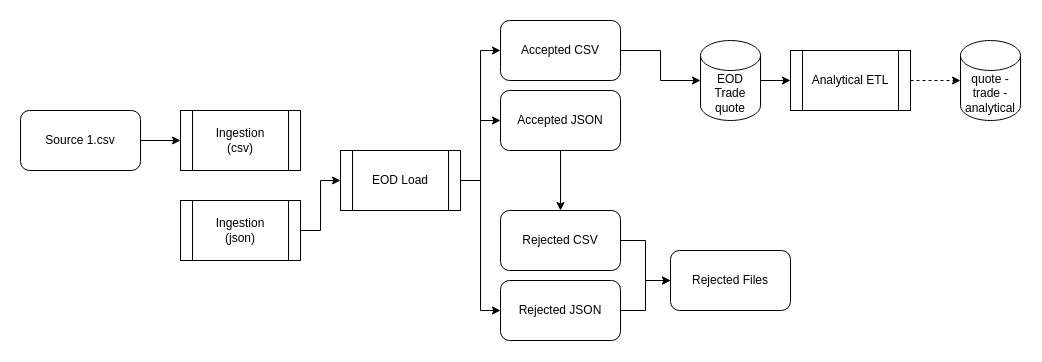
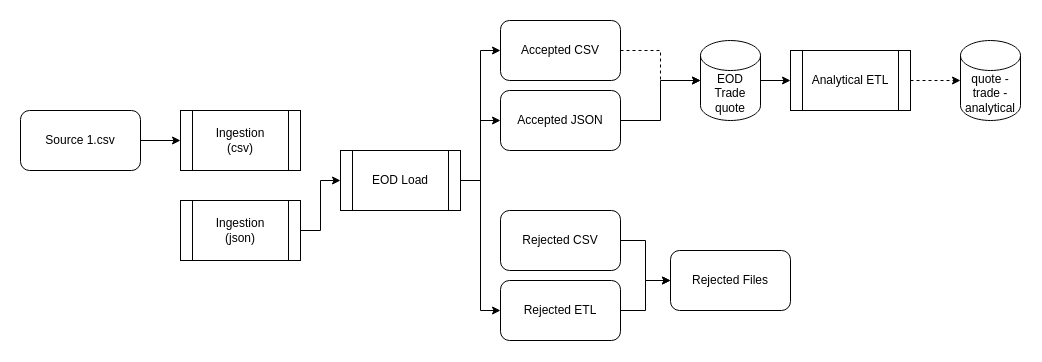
(655, 51) -> (655, 51)
(561, 177) -> (660, 121)
(561, 311) -> (561, 311)
